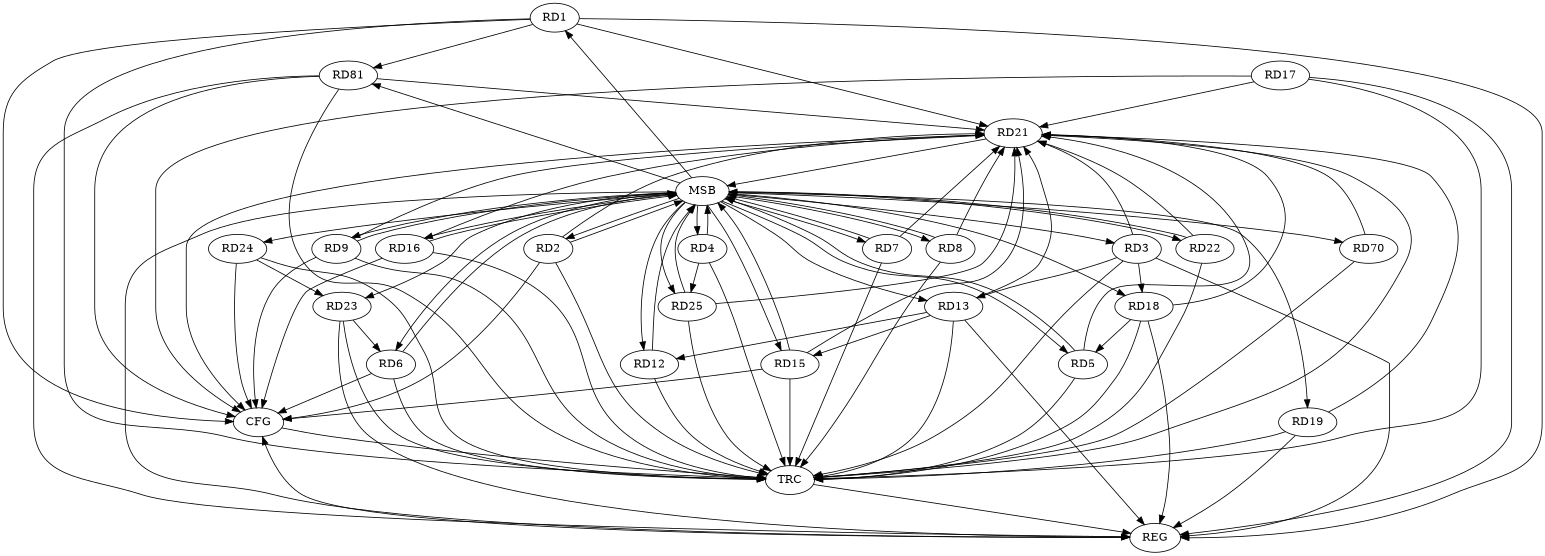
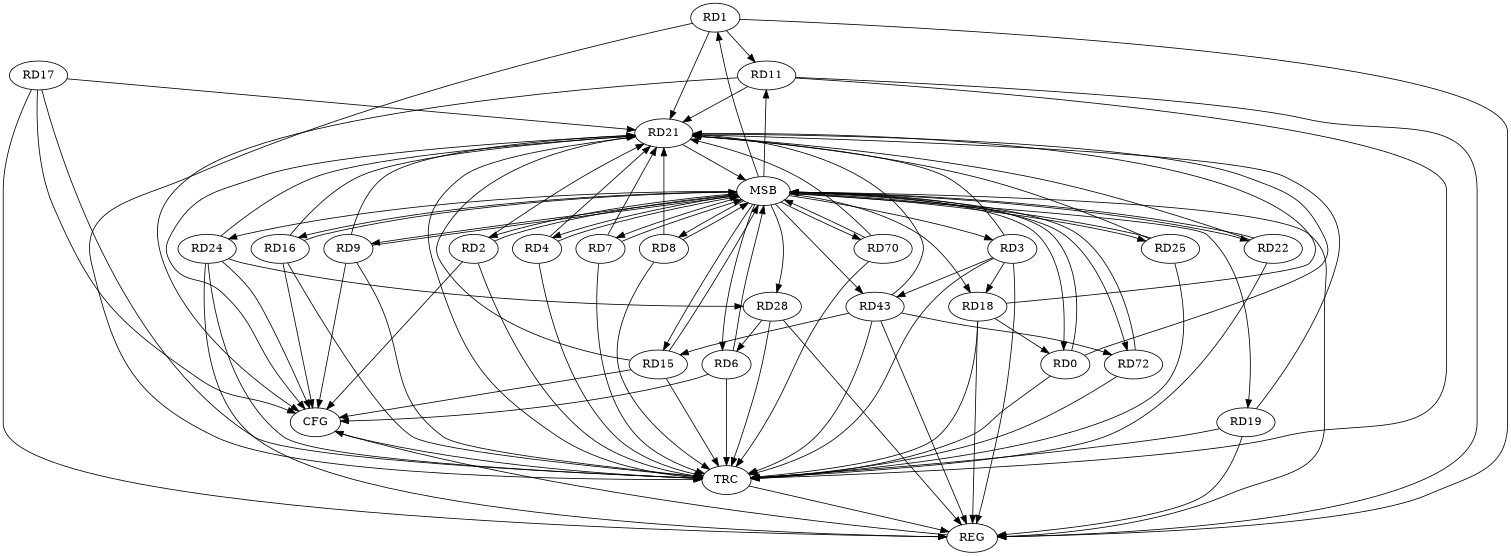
(348, 75) -> (767, 75)
(28, 78) -> none
none -> (393, 160)
none -> (829, 220)
(696, 274) -> (604, 188)
(342, 307) -> (772, 307)
(954, 307) -> (875, 307)
(649, 364) -> (1134, 364)
(1083, 364) -> (1065, 364)
none -> (497, 507)
